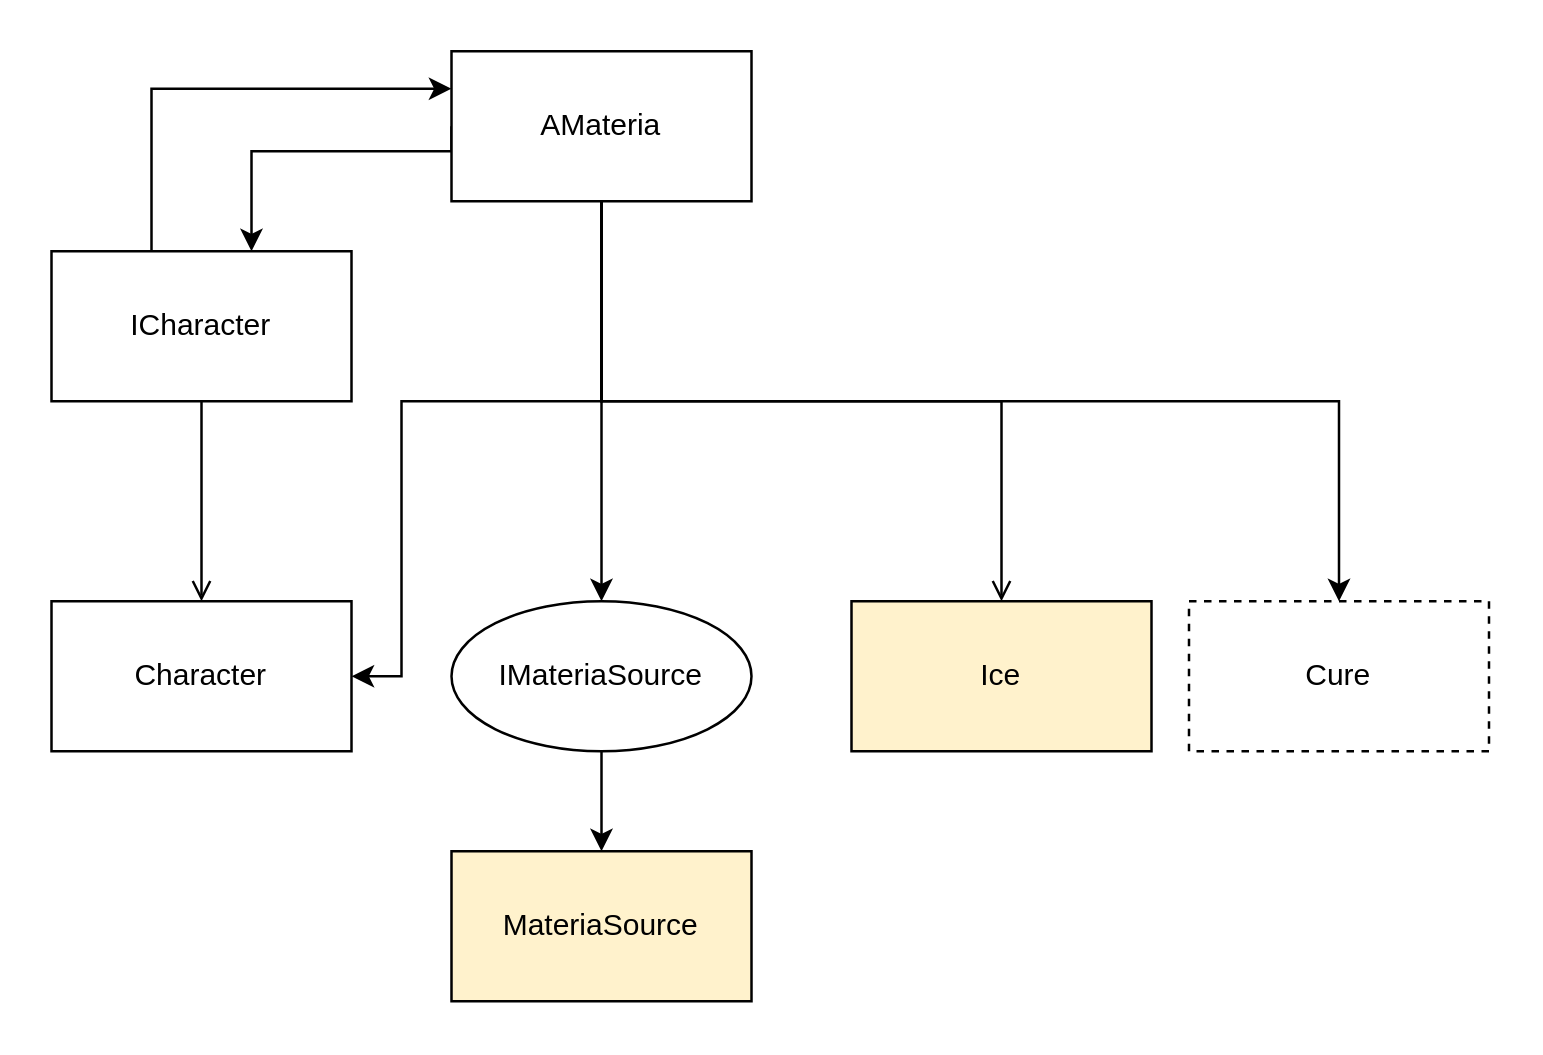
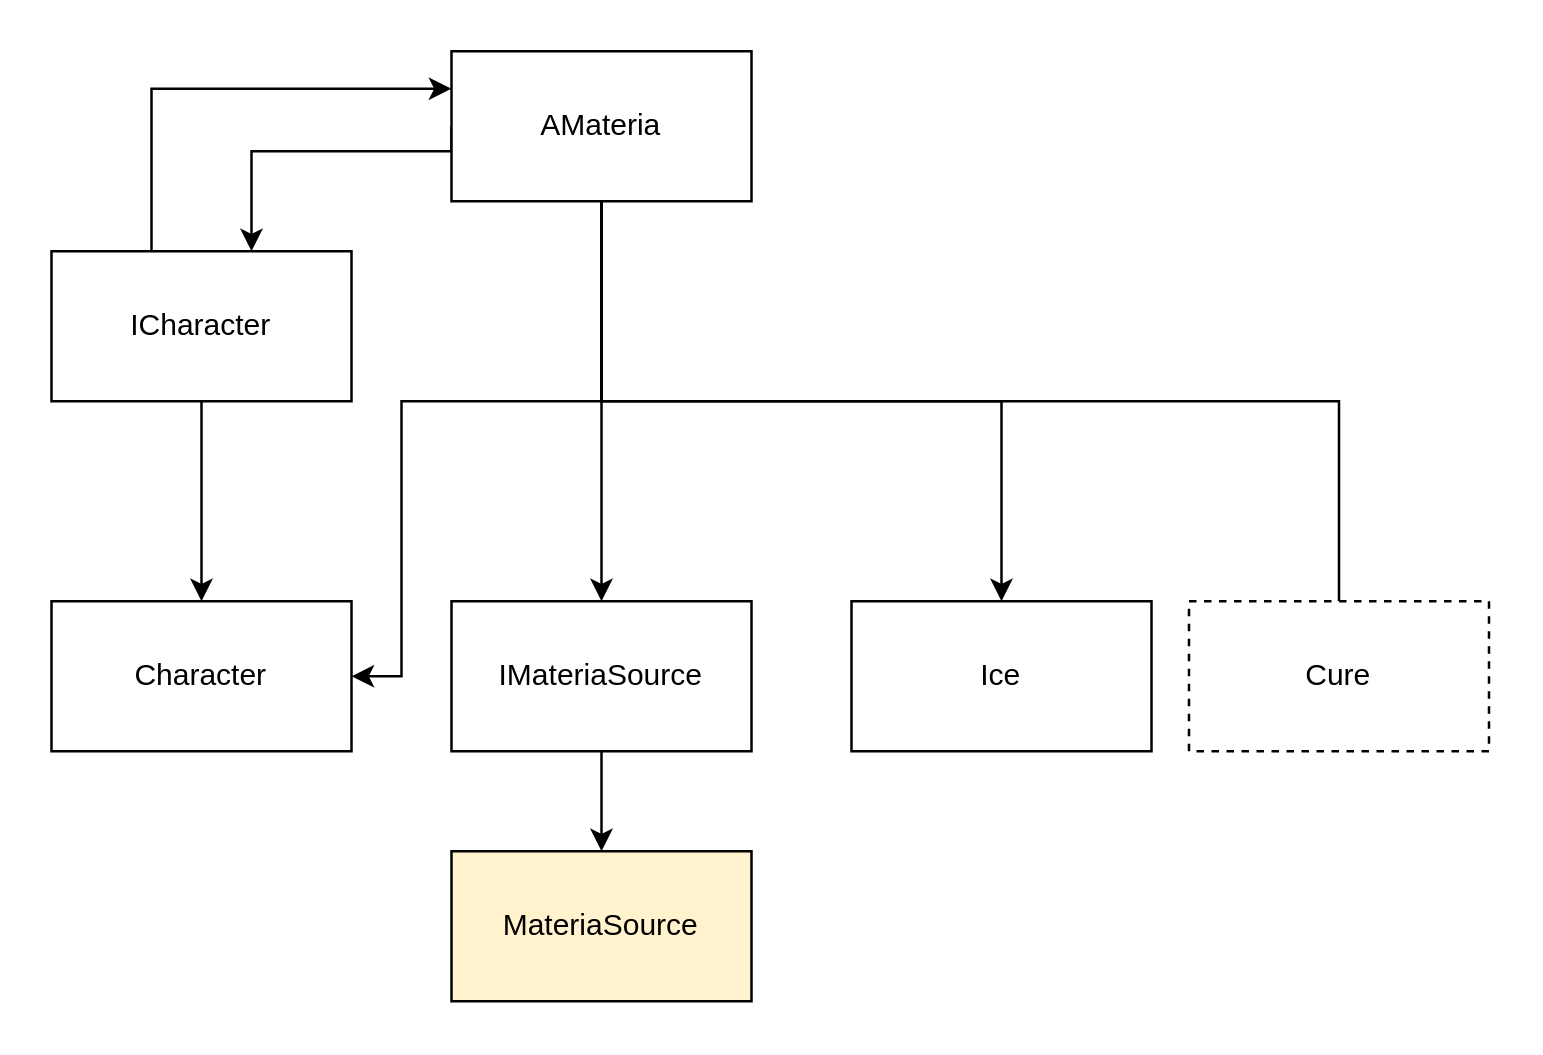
(1339, 583) -> (1339, 591)
(201, 587) -> (201, 583)
(1001, 587) -> (1001, 583)
(601, 676) -> (601, 676)
(1001, 676) -> (1001, 676)
